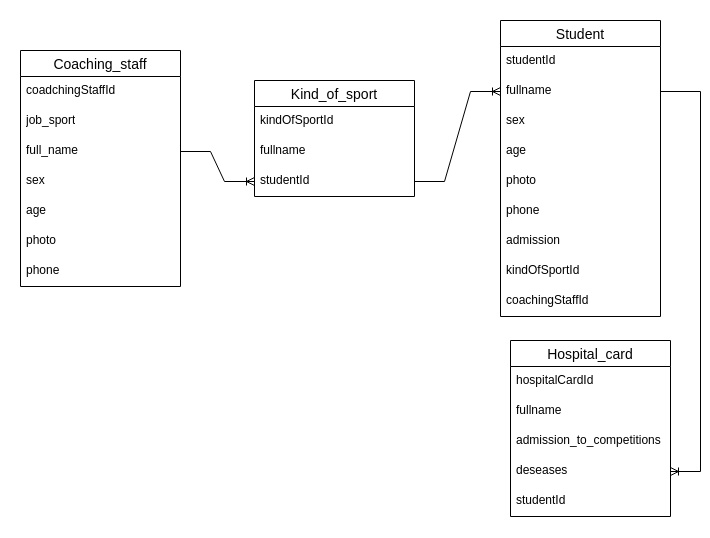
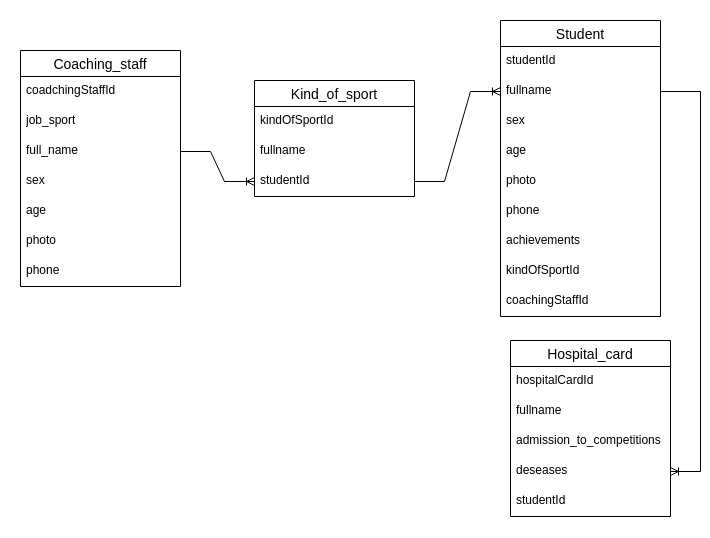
(534, 241) -> (545, 241)
